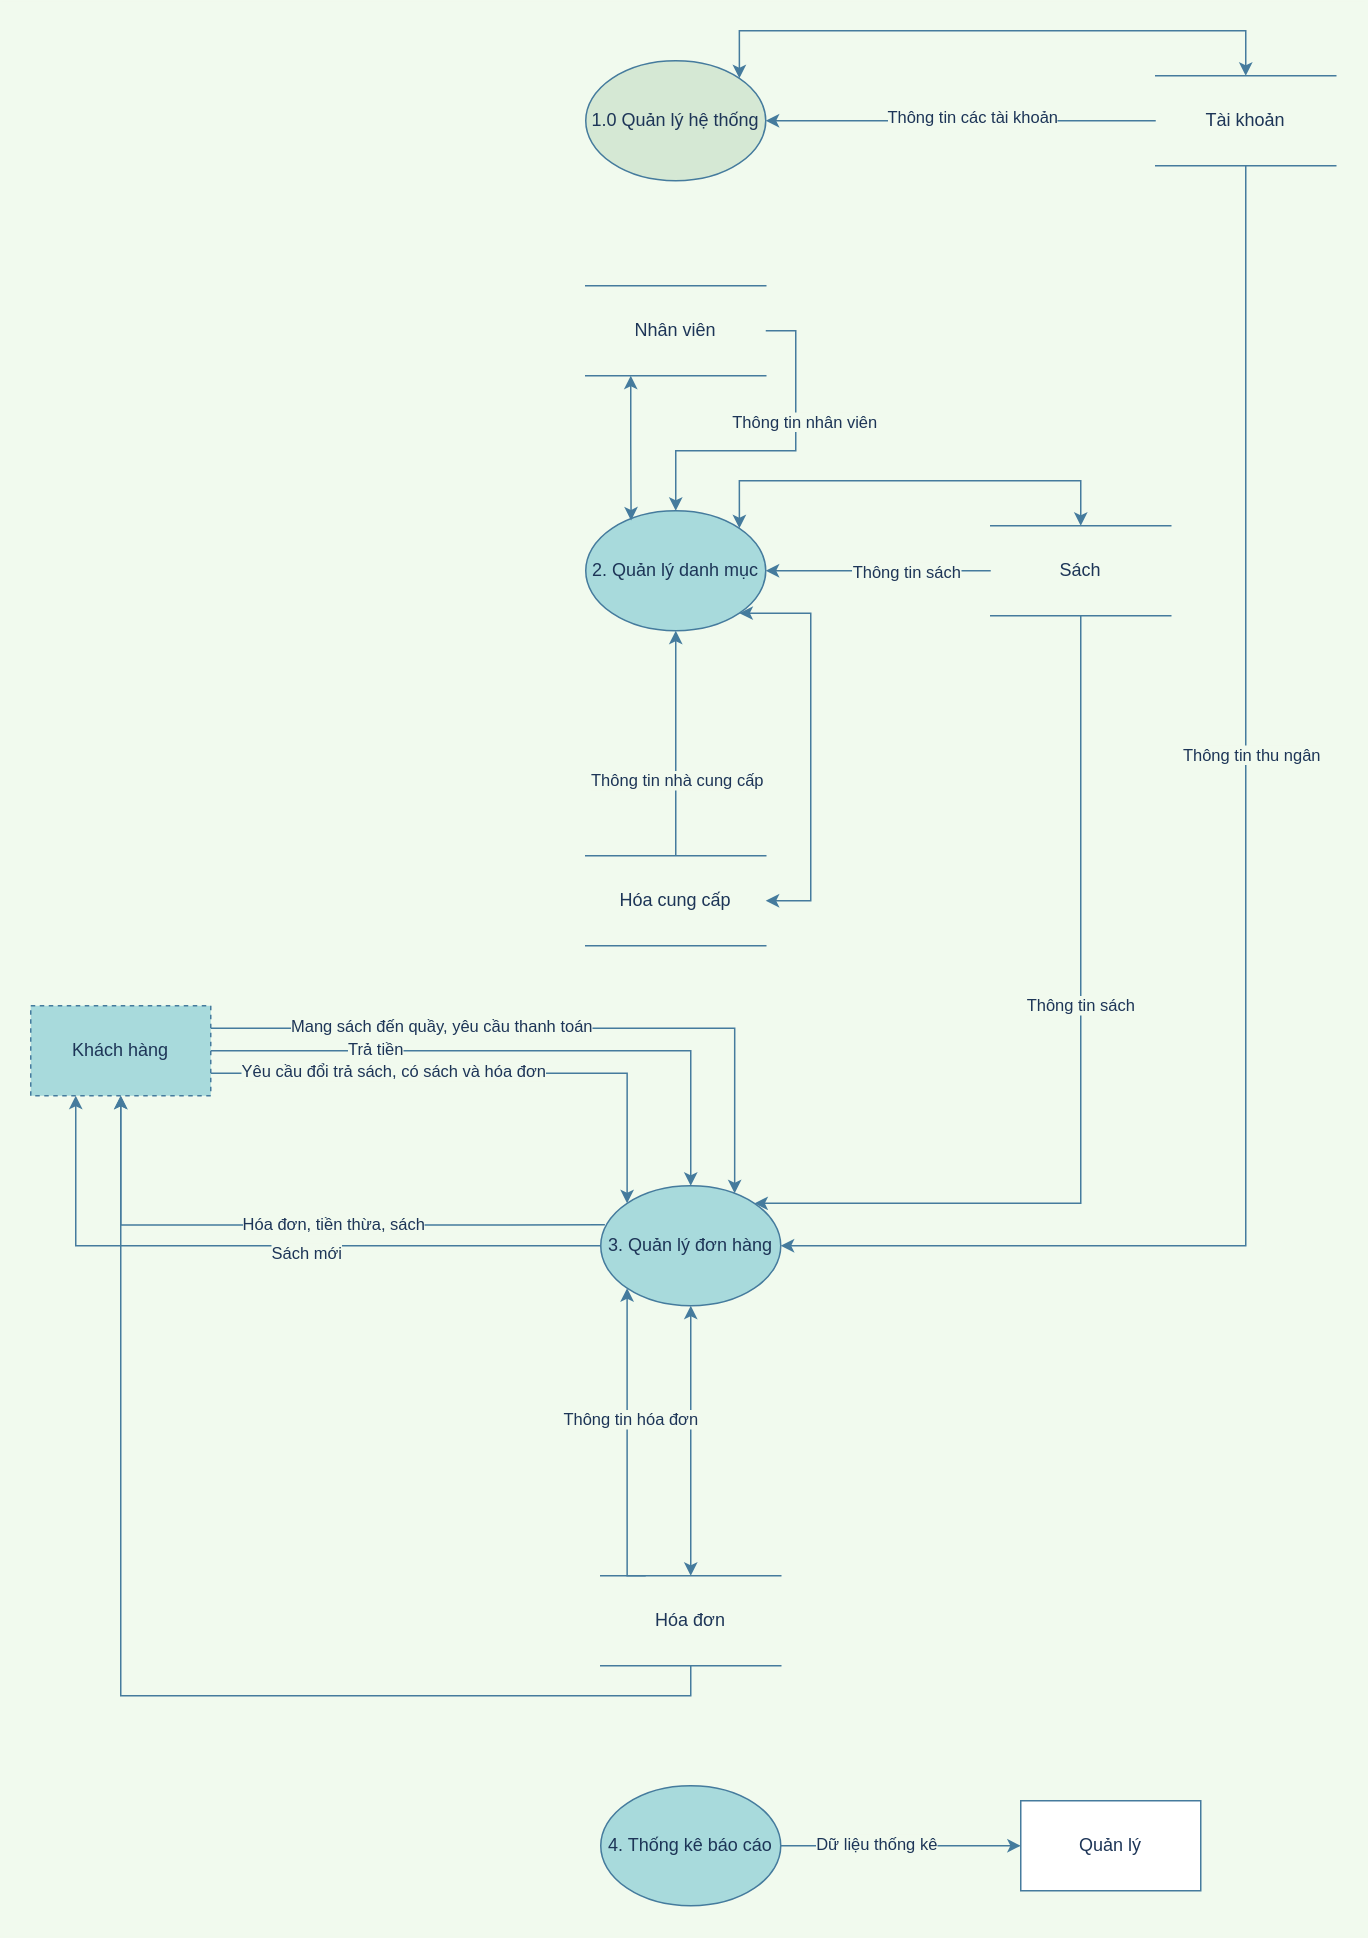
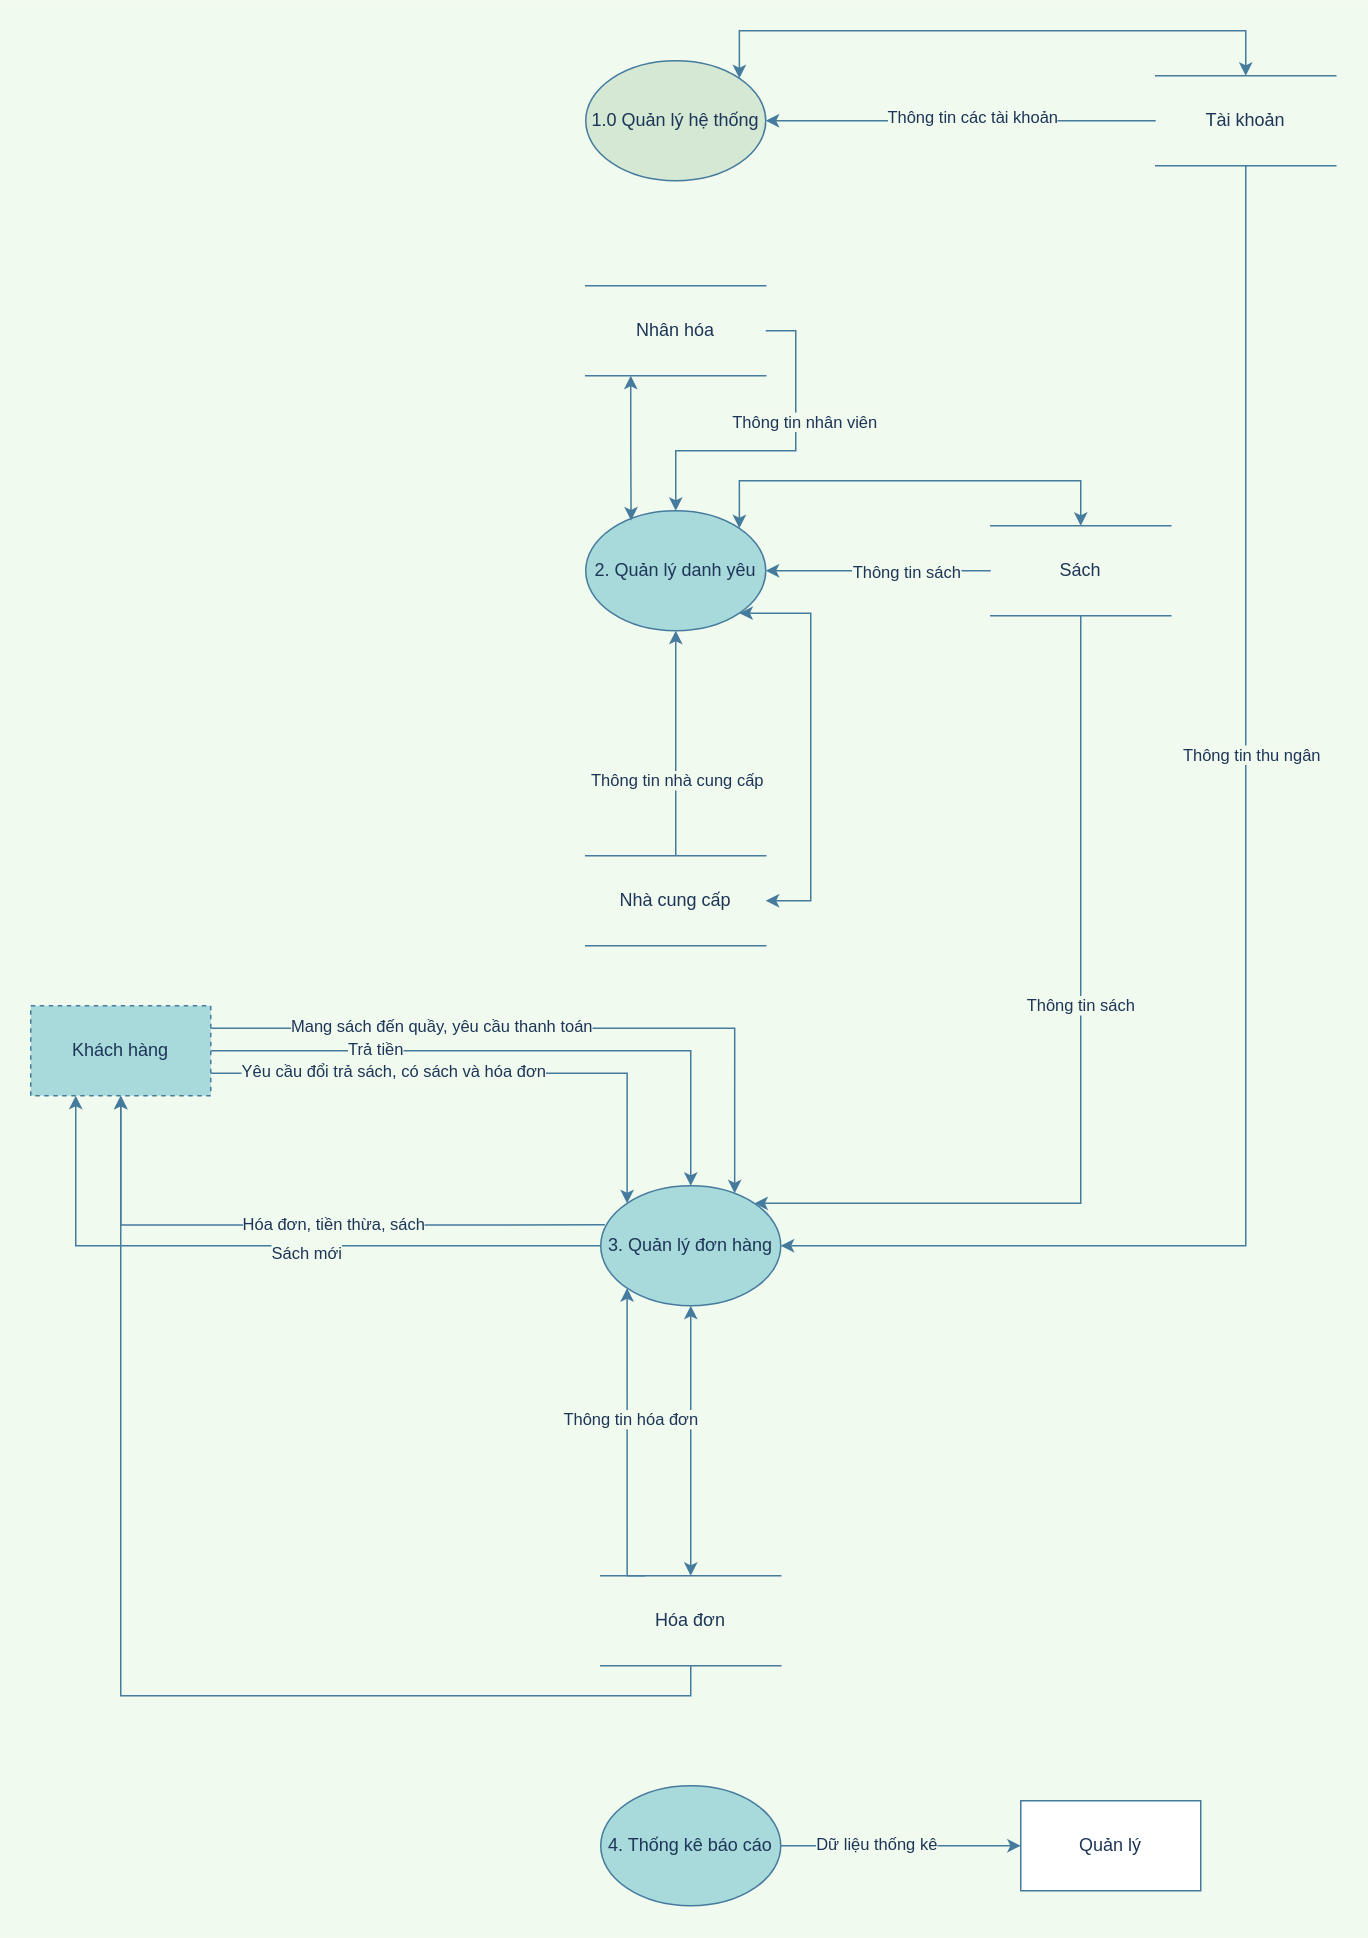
(676, 331) -> (676, 331)
(676, 571) -> (676, 571)
(676, 901) -> (676, 901)
